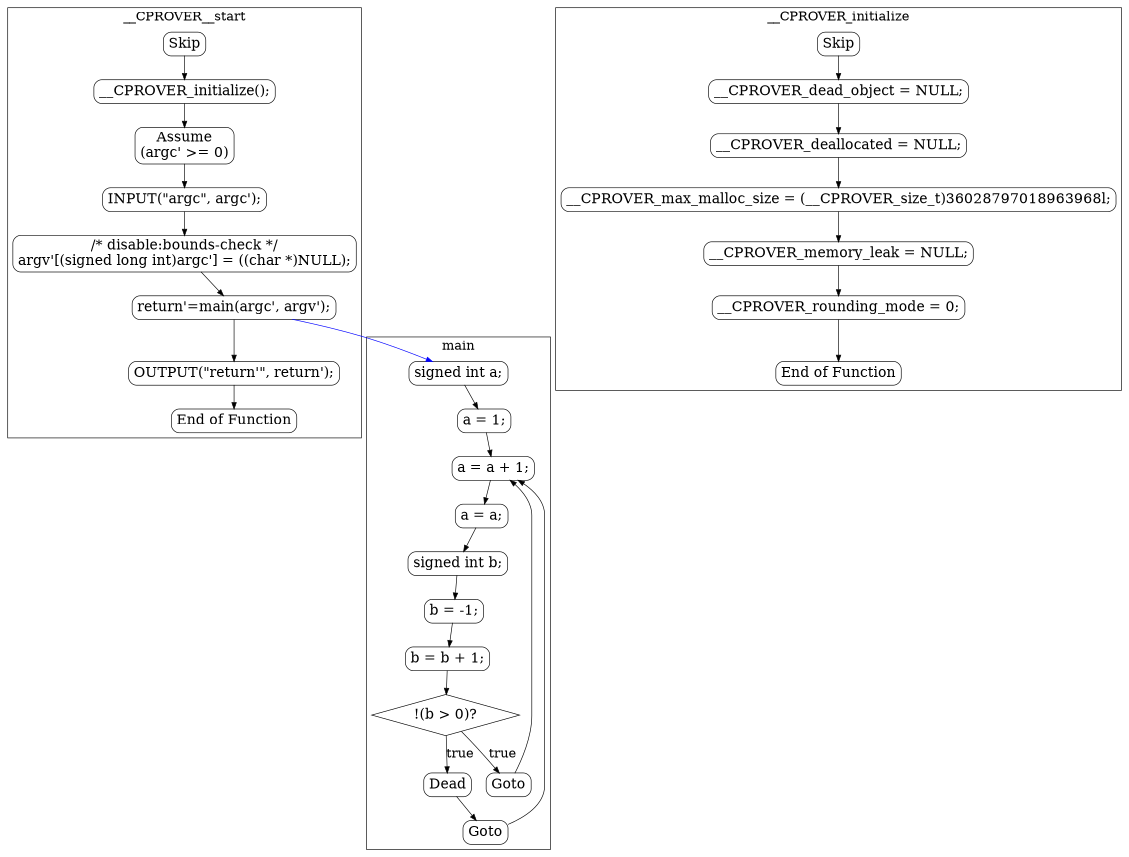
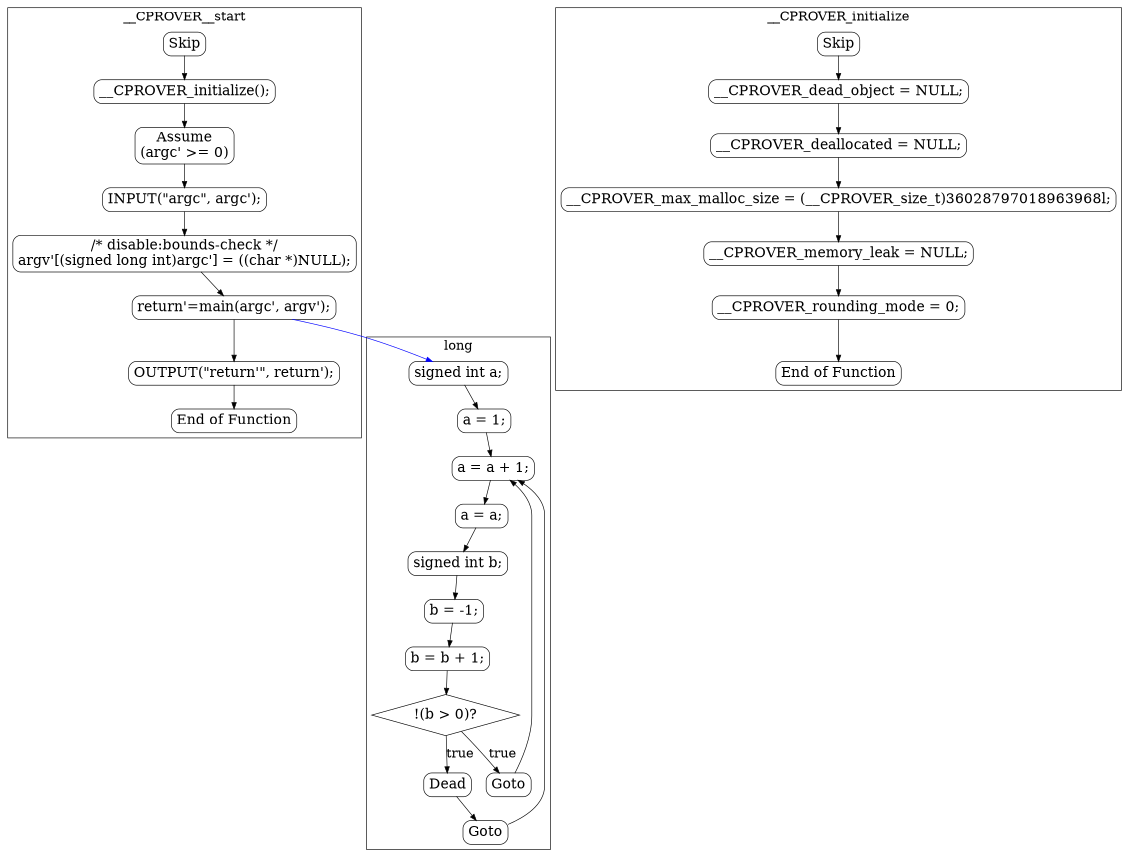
(458, 347) -> (458, 347)
